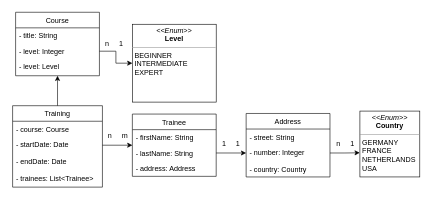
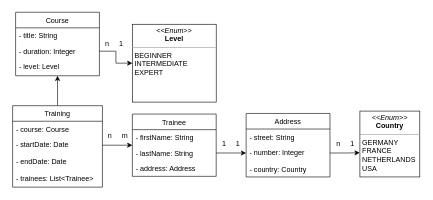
(46, 52) -> (53, 52)
